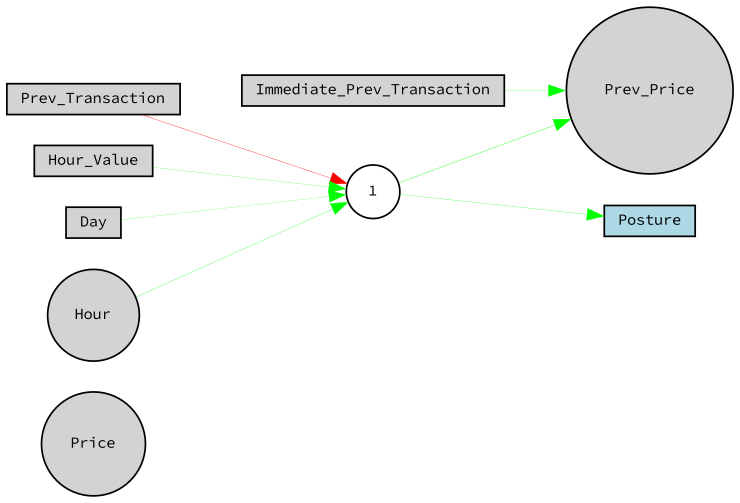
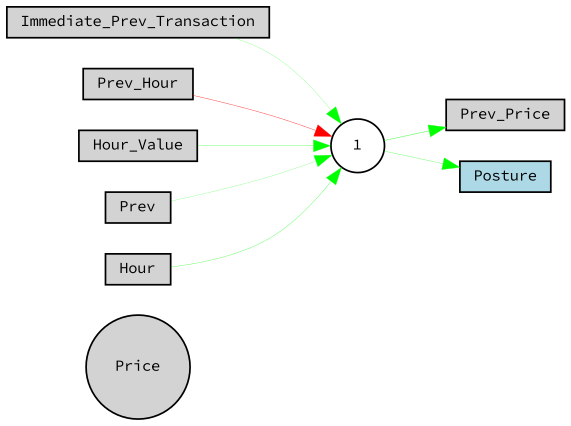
(527, 91) -> (288, 66)
(650, 91) -> (505, 115)
(93, 99) -> (138, 84)
(93, 223) -> (138, 208)
(93, 315) -> (138, 269)
